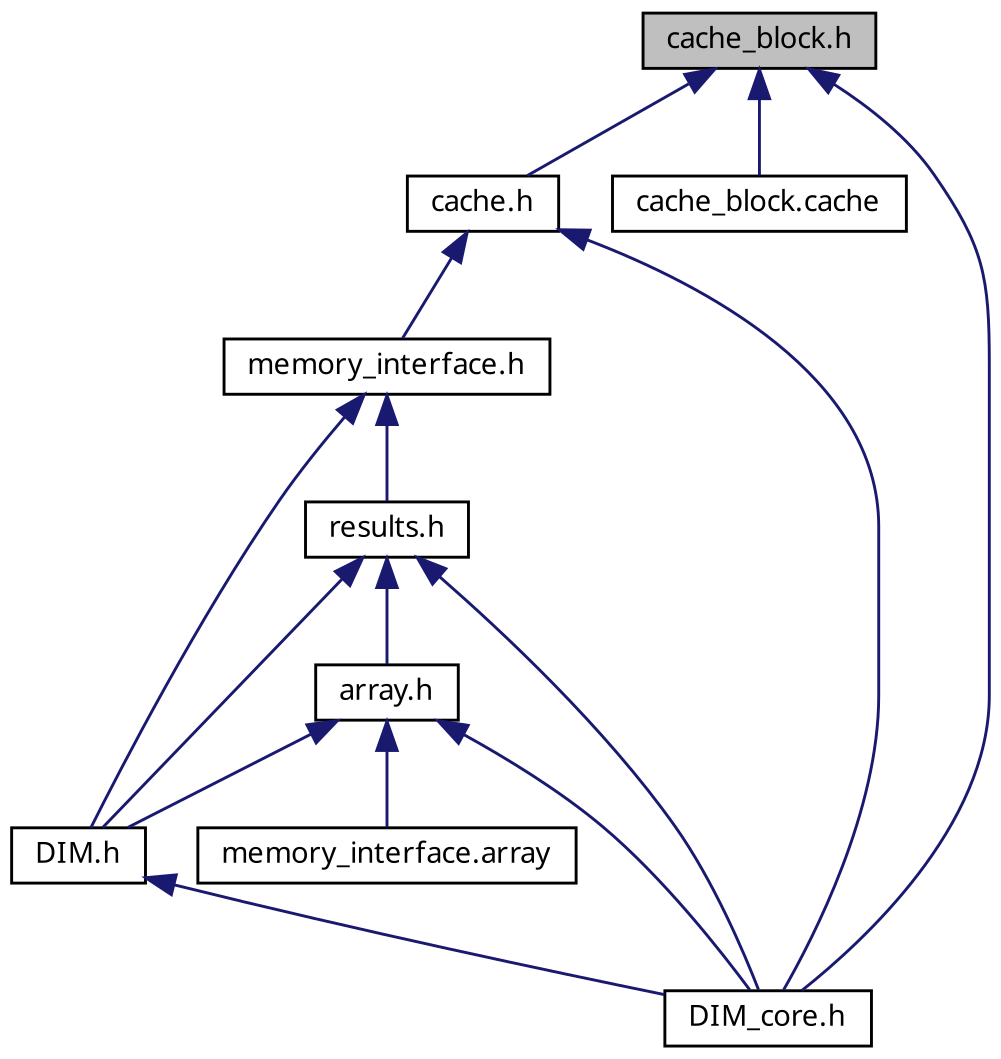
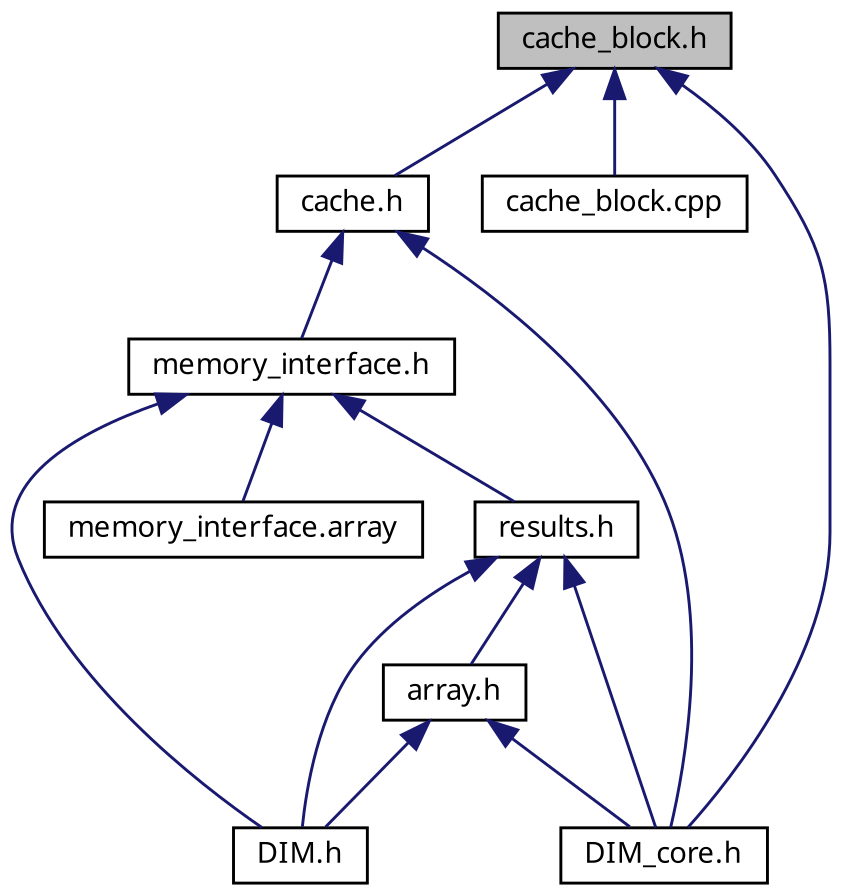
(759, 204) -> (615, 204)
(387, 789) -> (257, 462)
(419, 942) -> none
